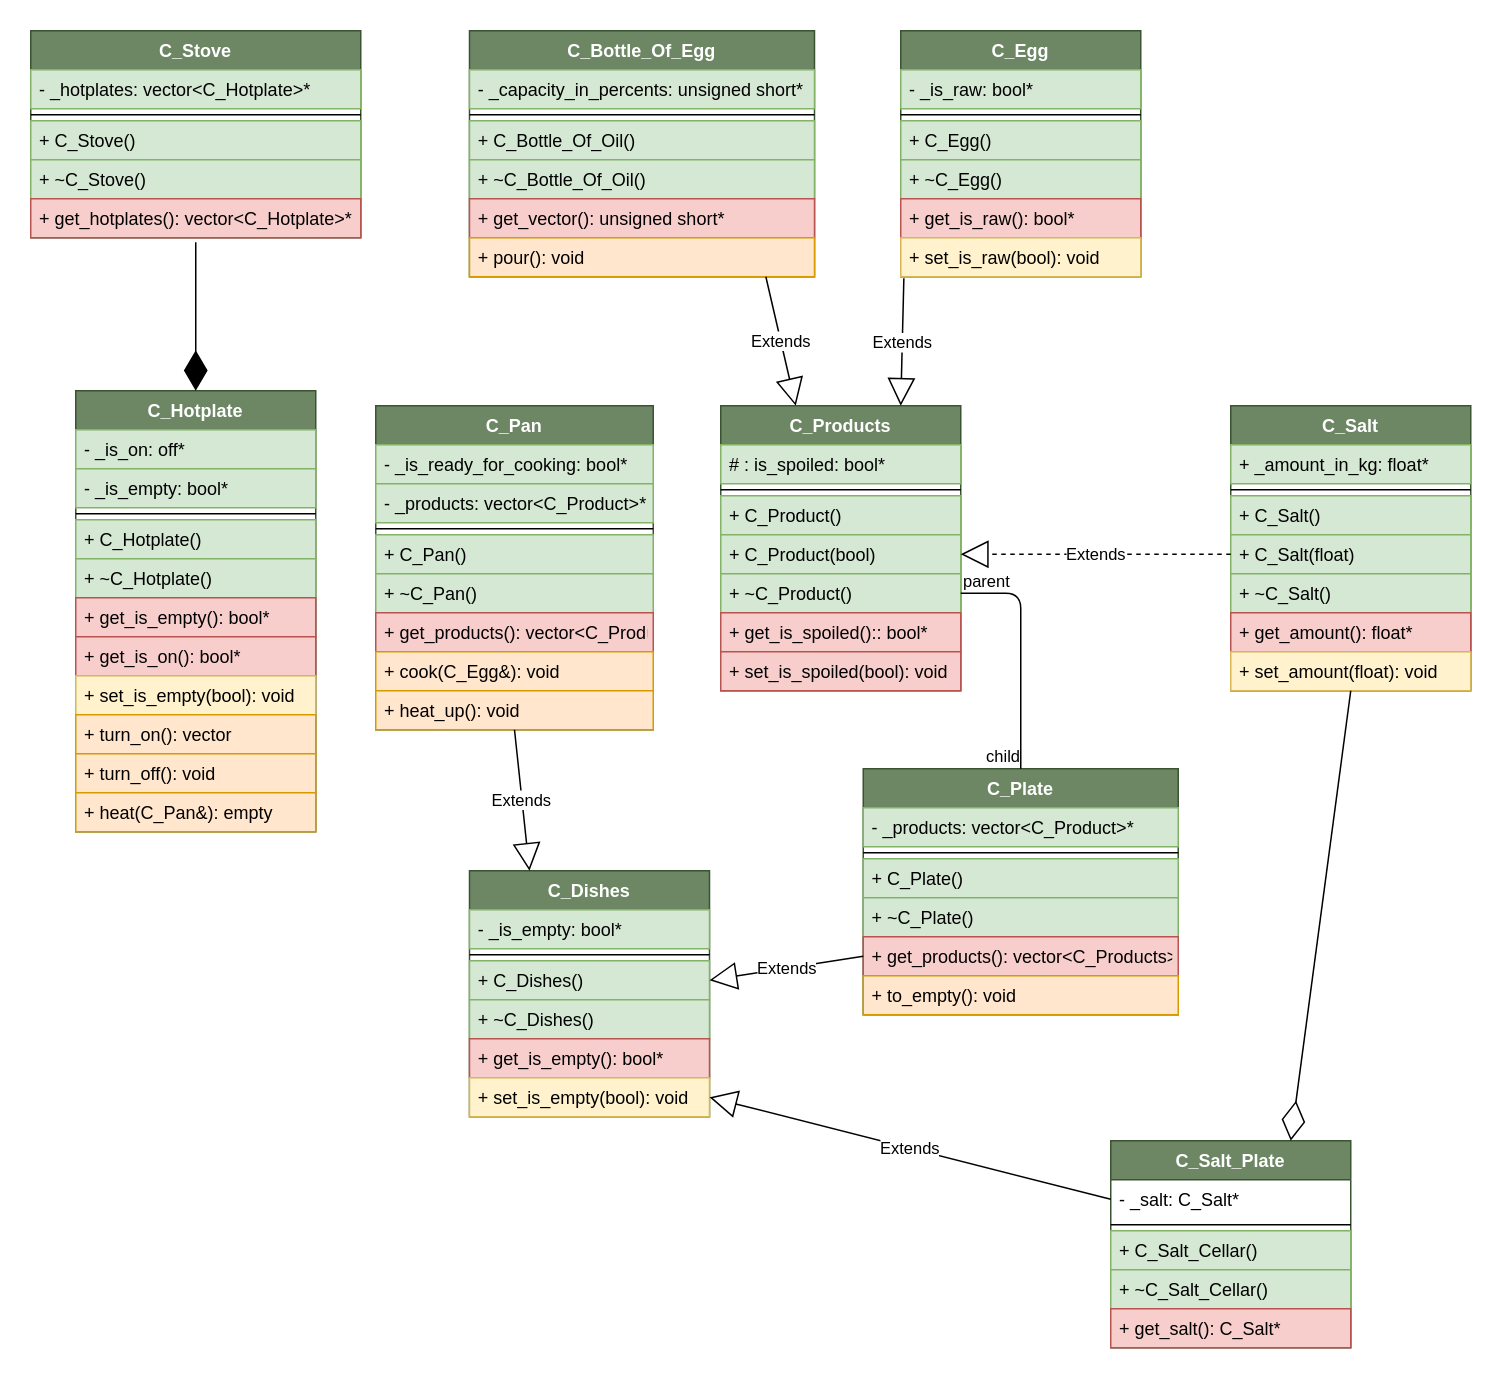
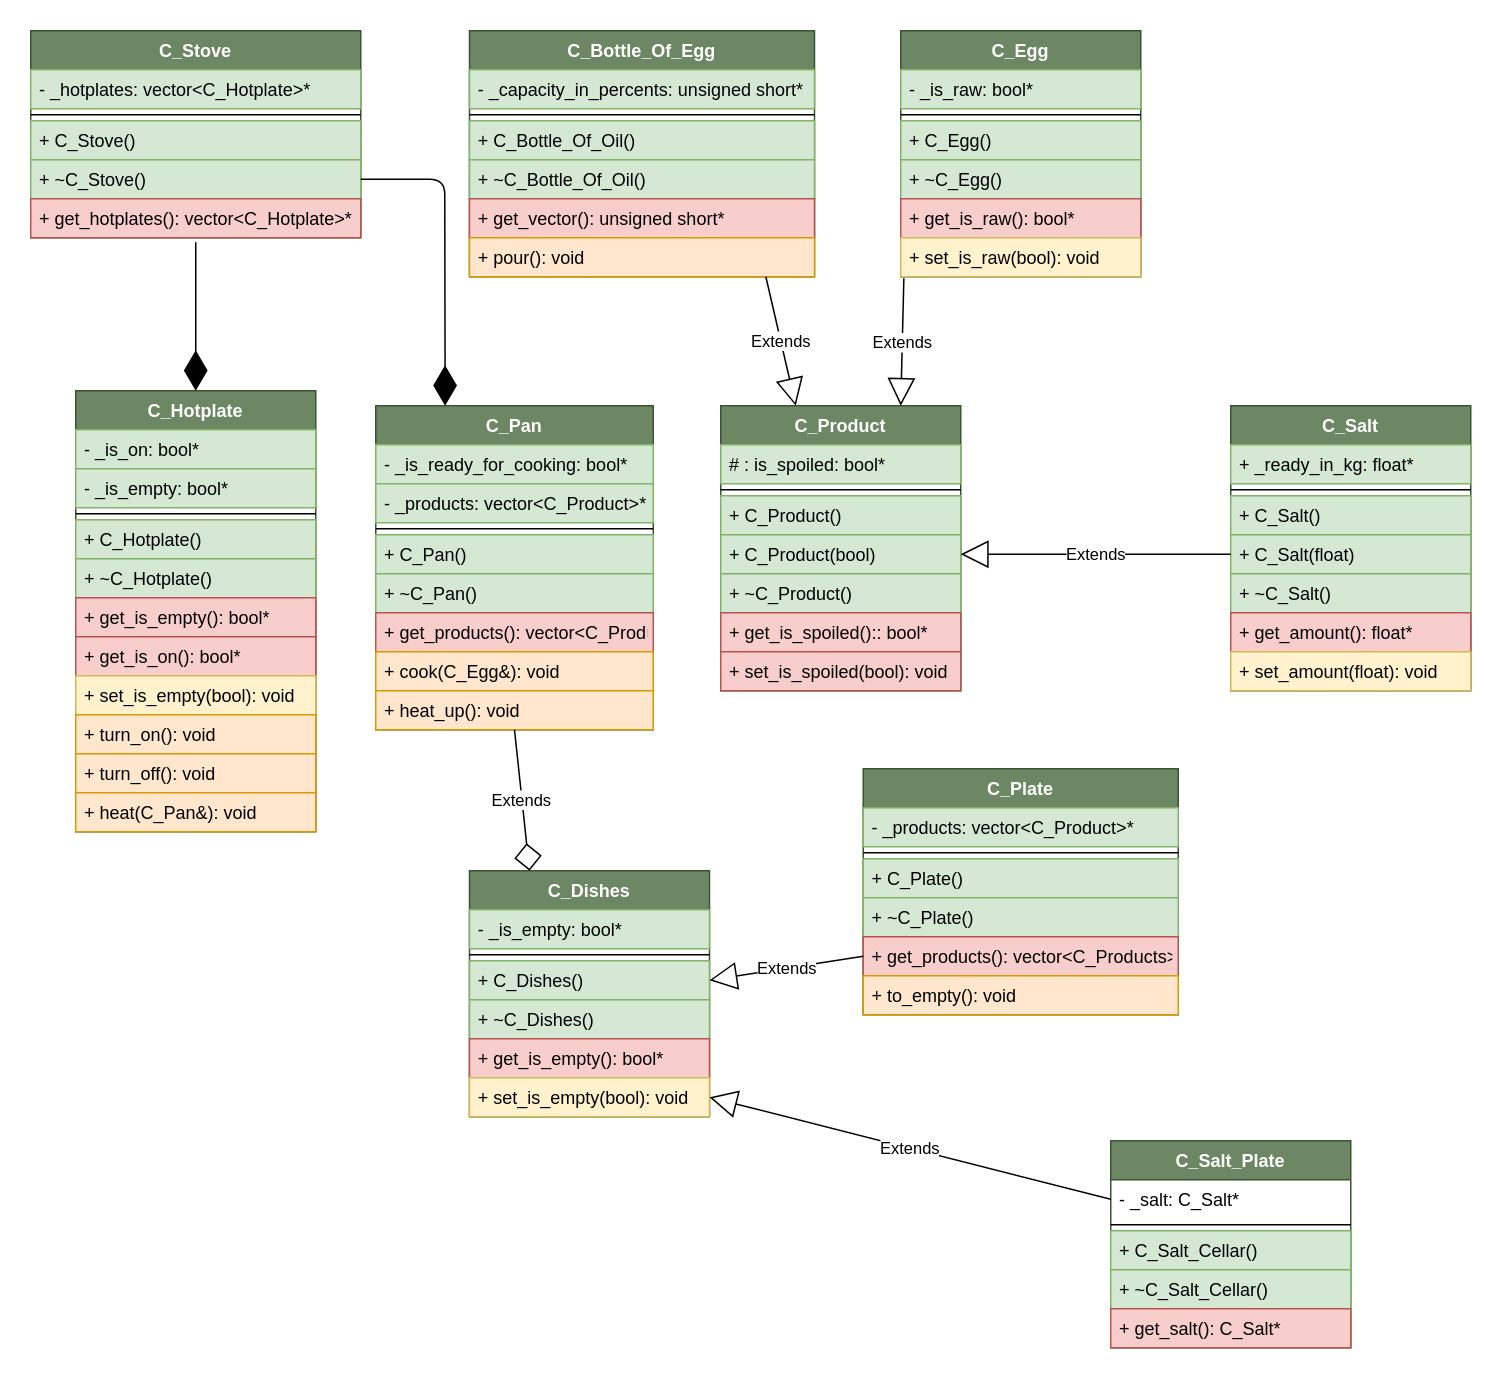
none -> (445, 236)
(840, 426) -> (840, 426)
(145, 450) -> (148, 450)
(1343, 465) -> (1338, 465)
(1176, 554) -> (1176, 554)
(1021, 656) -> none
(173, 735) -> (160, 735)
(183, 813) -> (175, 813)
(526, 842) -> (526, 842)
(1323, 897) -> none
